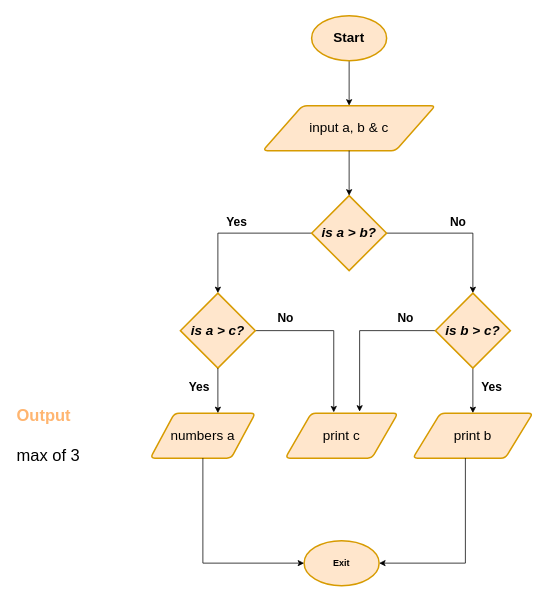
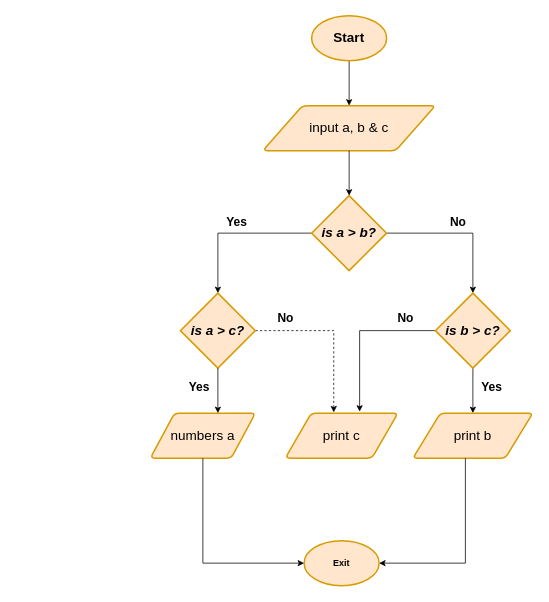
(333, 330) -> (333, 330)
(57, 435) -> none
